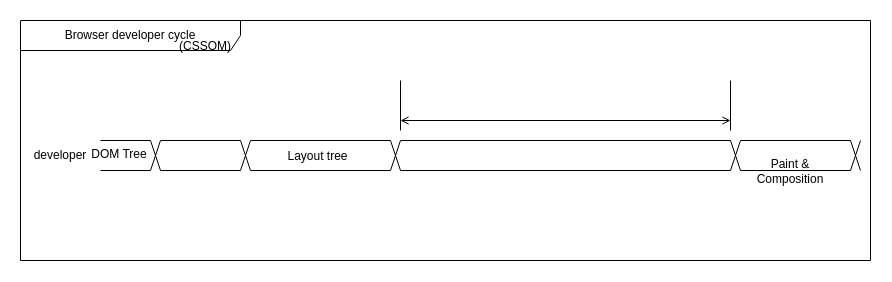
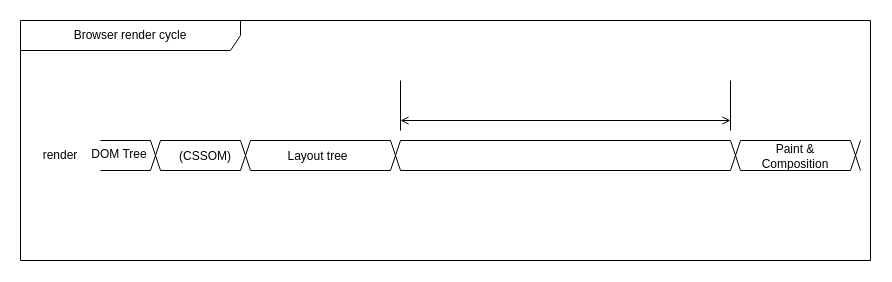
(131, 36) -> (131, 36)
(206, 47) -> (206, 157)
(61, 156) -> (61, 156)
(791, 172) -> (796, 157)
